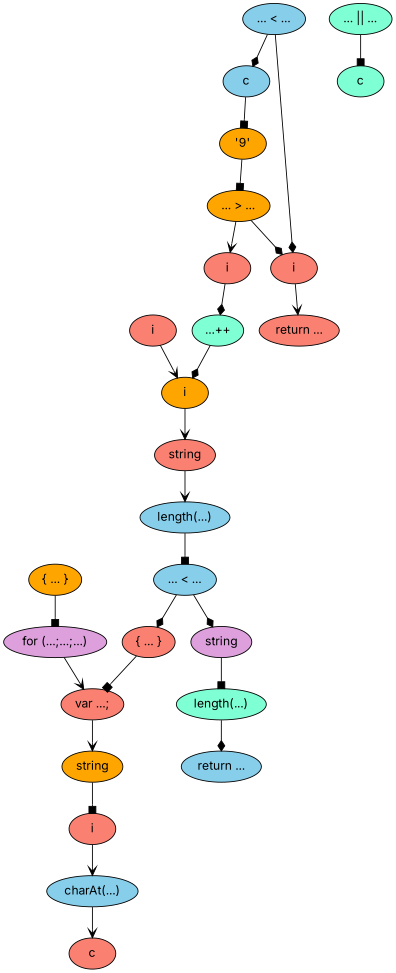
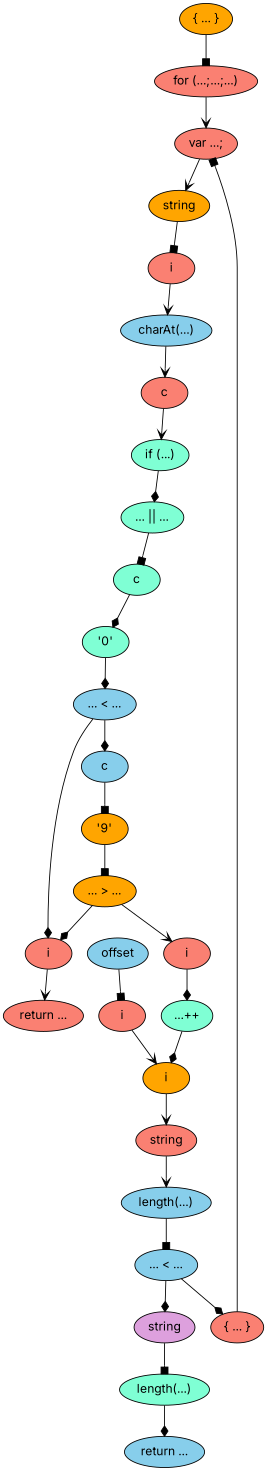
none -> (160, 455)
(55, 642) -> (206, 81)
none -> (106, 642)
none -> (118, 954)
